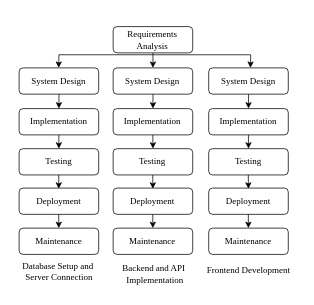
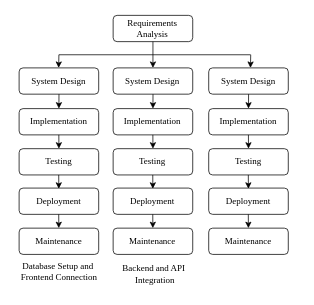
(153, 40) -> (153, 29)
(249, 270) -> none
(59, 272) -> (59, 272)
(155, 274) -> (155, 274)
